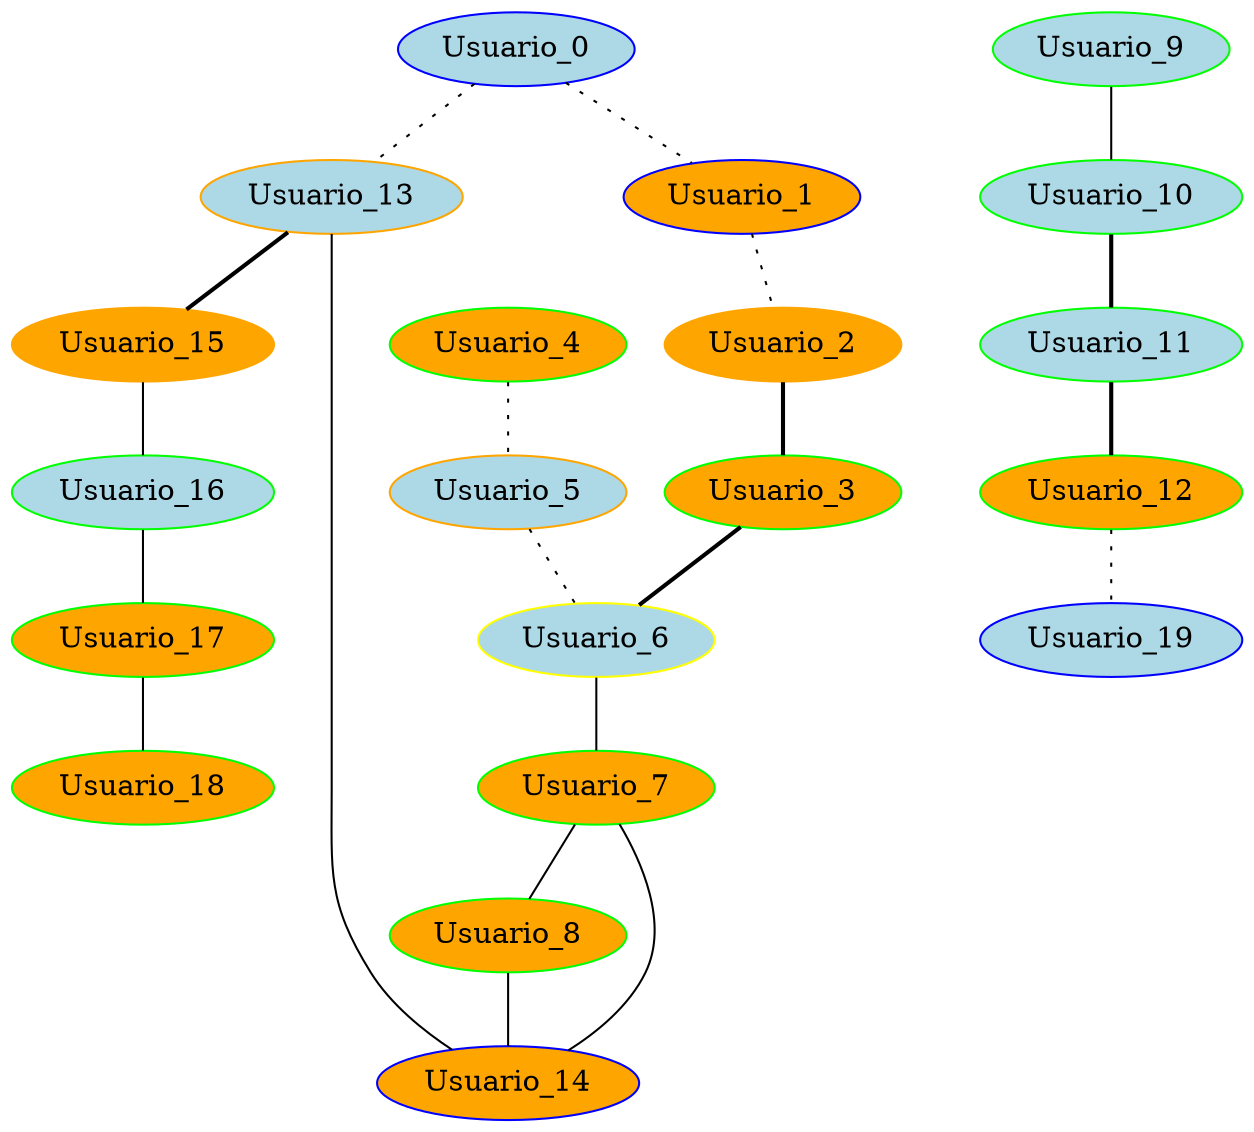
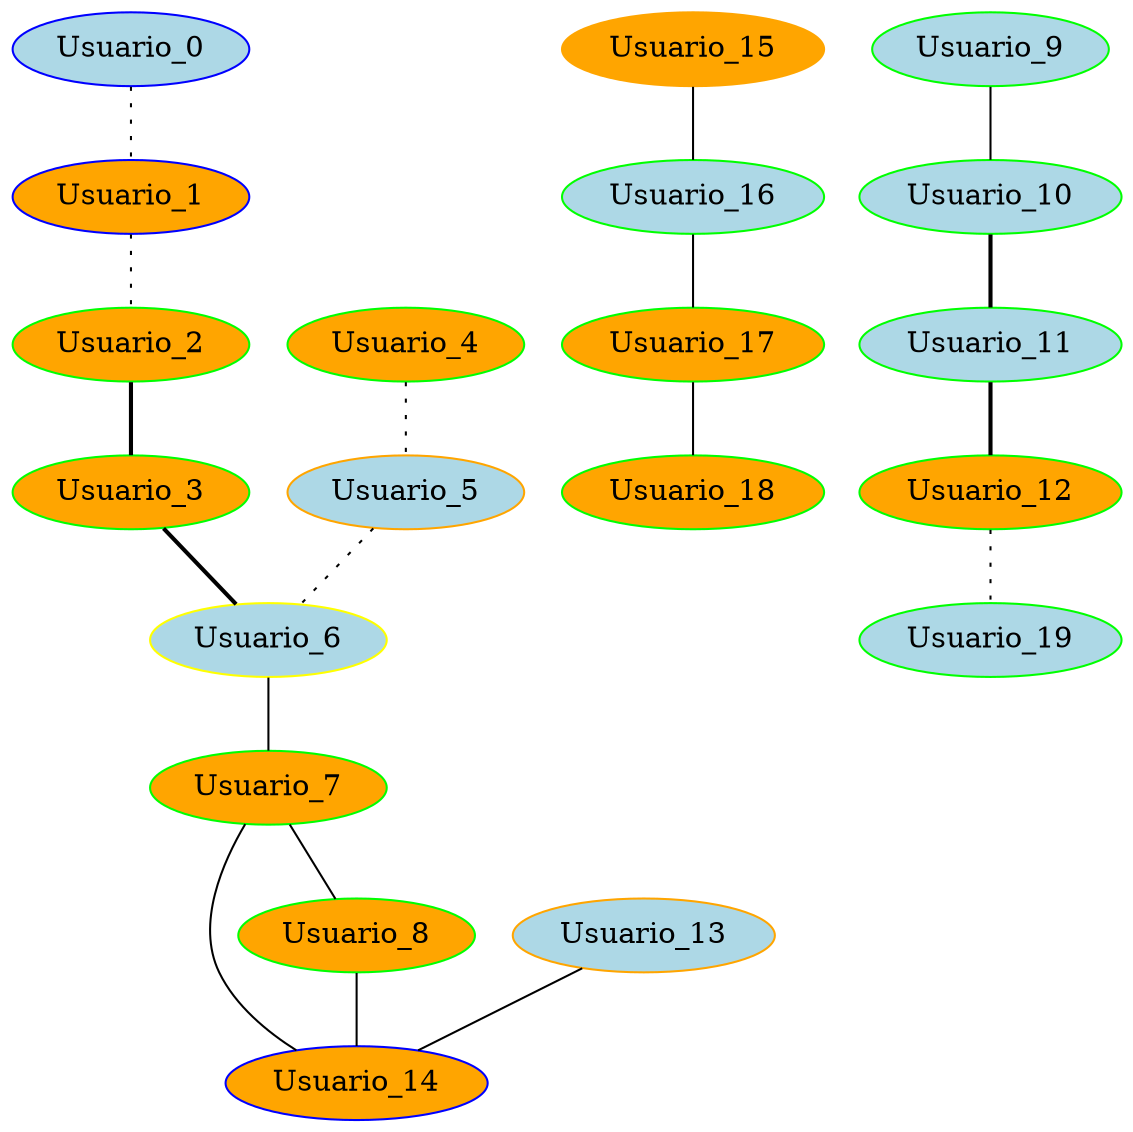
(424, 123) -> none
(237, 271) -> none
(783, 345) -> (131, 345)
(1111, 640) -> (990, 640)
